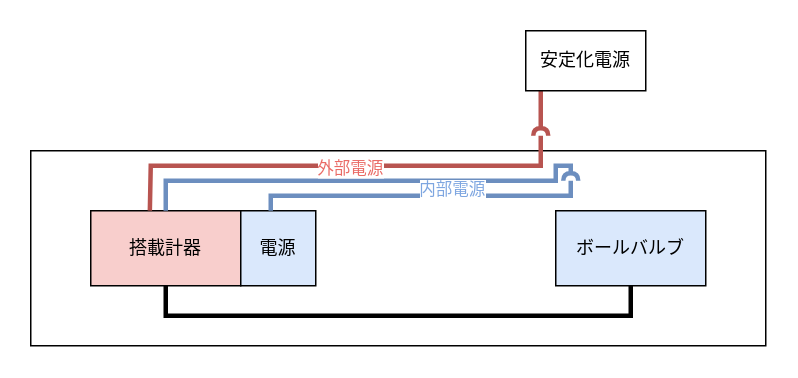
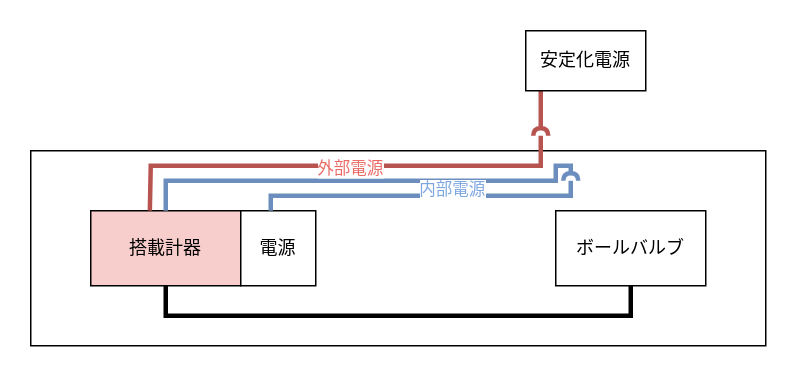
(278, 248) -> (278, 248)
(631, 248) -> (631, 248)
